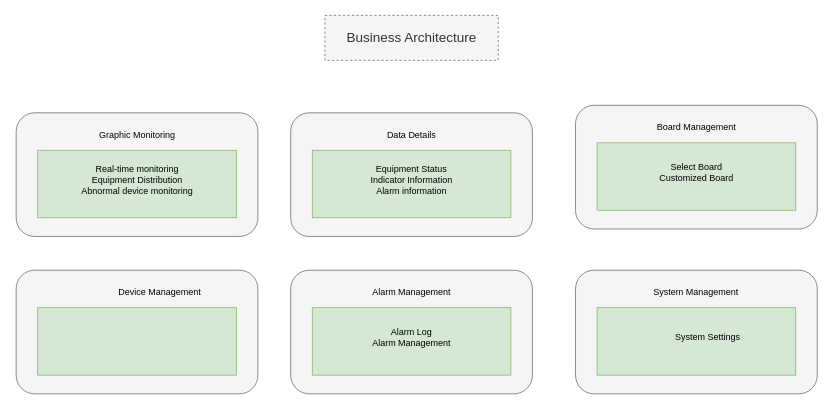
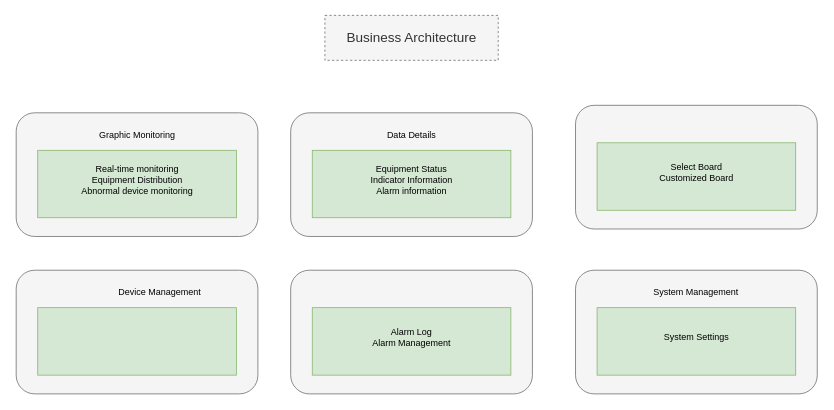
(697, 128) -> none
(412, 293) -> none
(708, 338) -> (697, 338)
